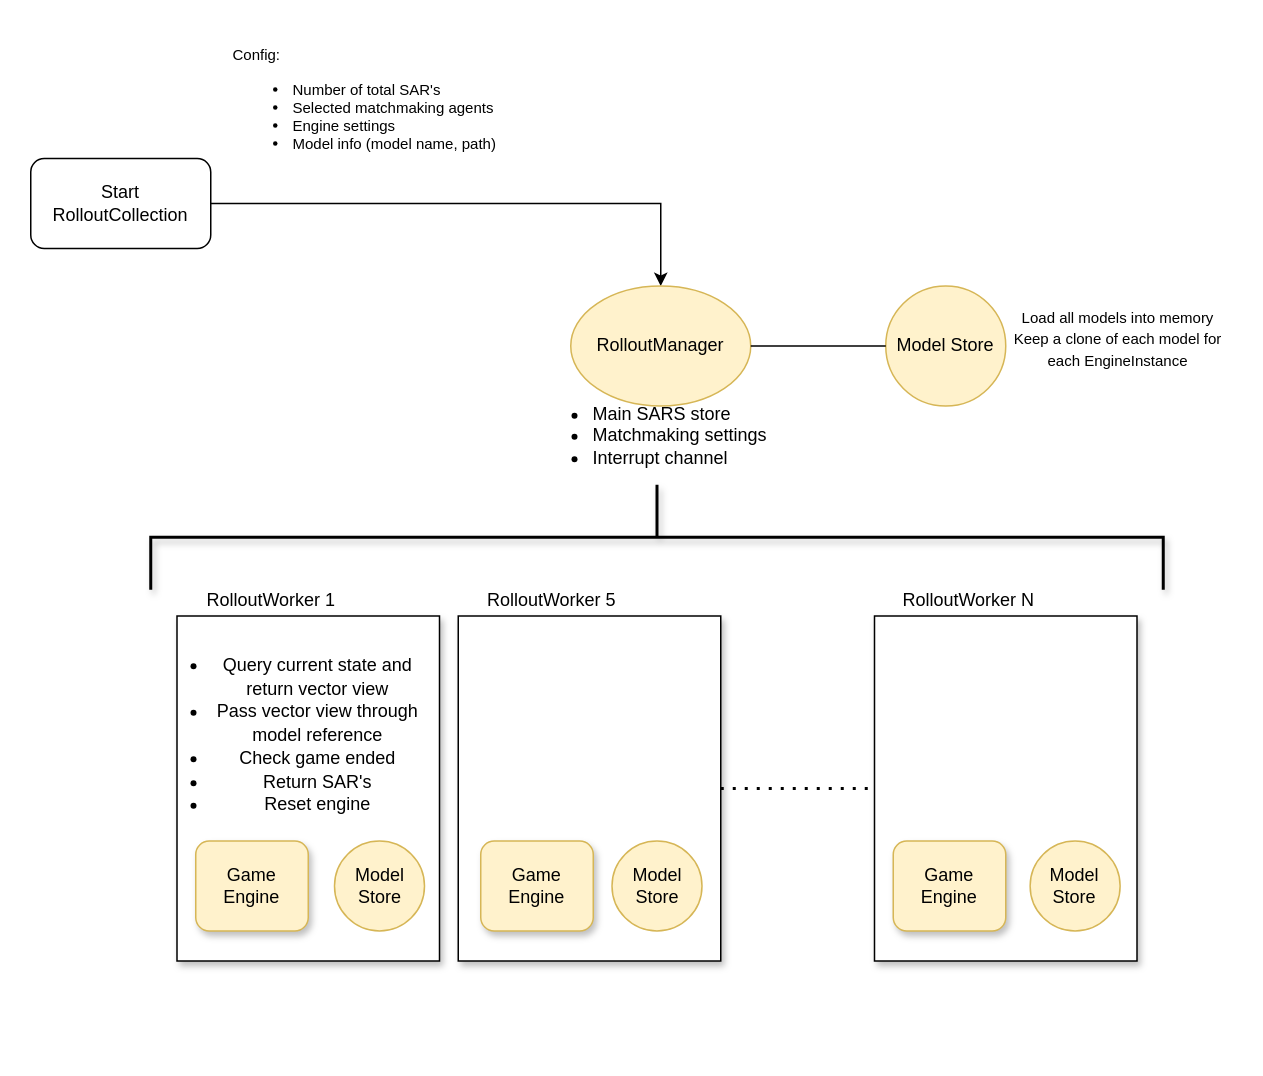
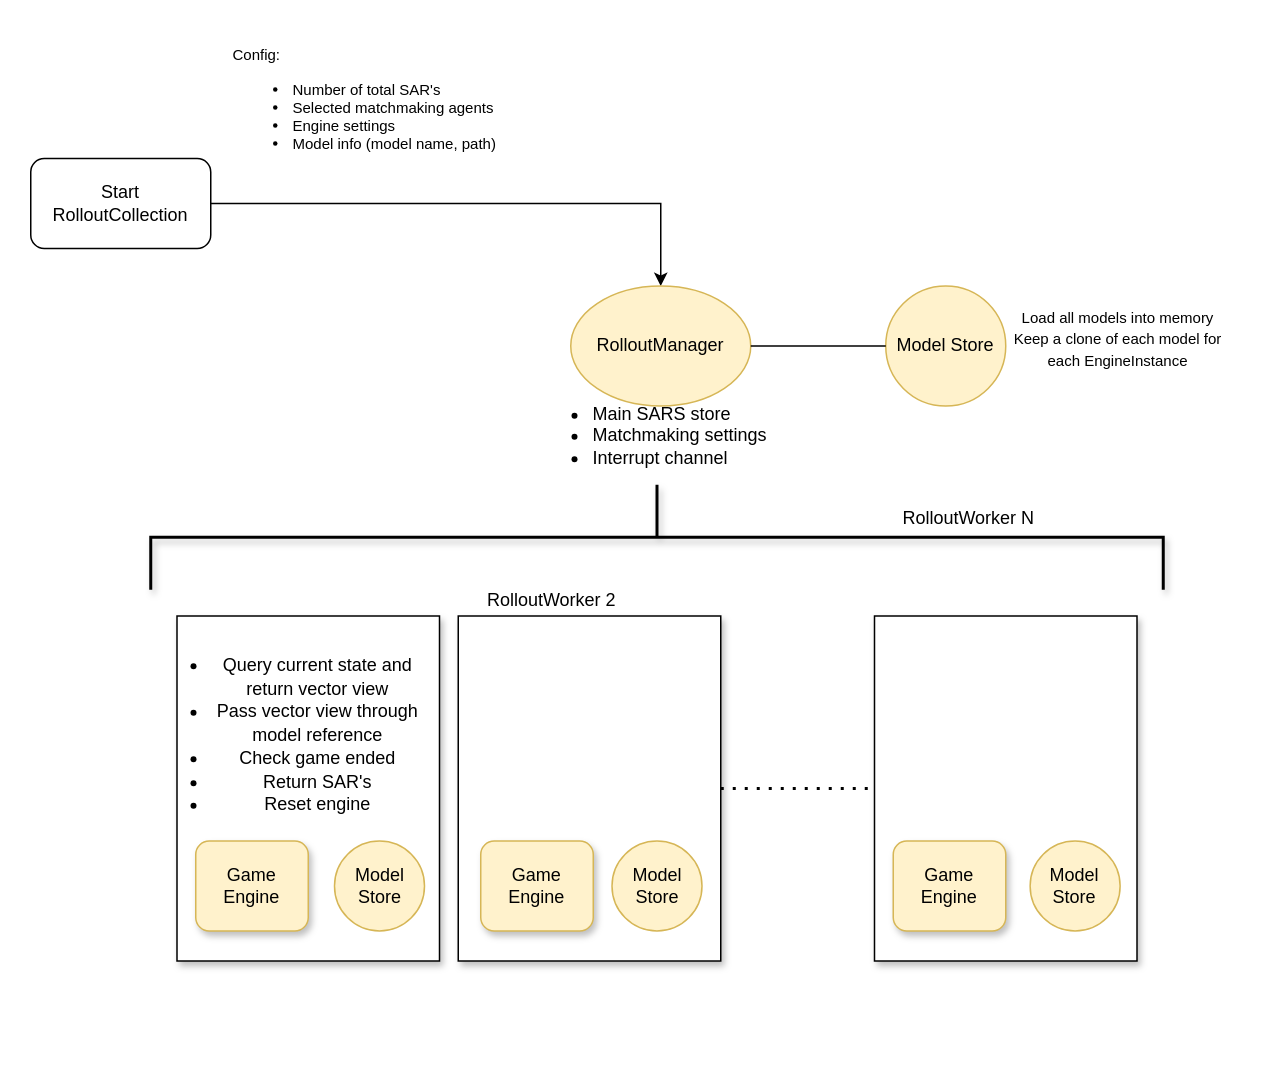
(271, 601) -> none
(552, 601) -> (552, 601)
(968, 601) -> (968, 518)
